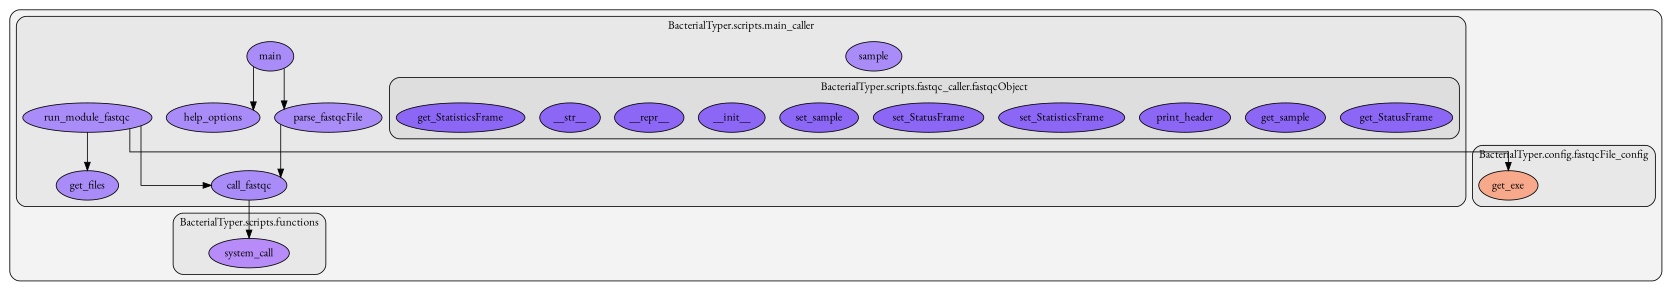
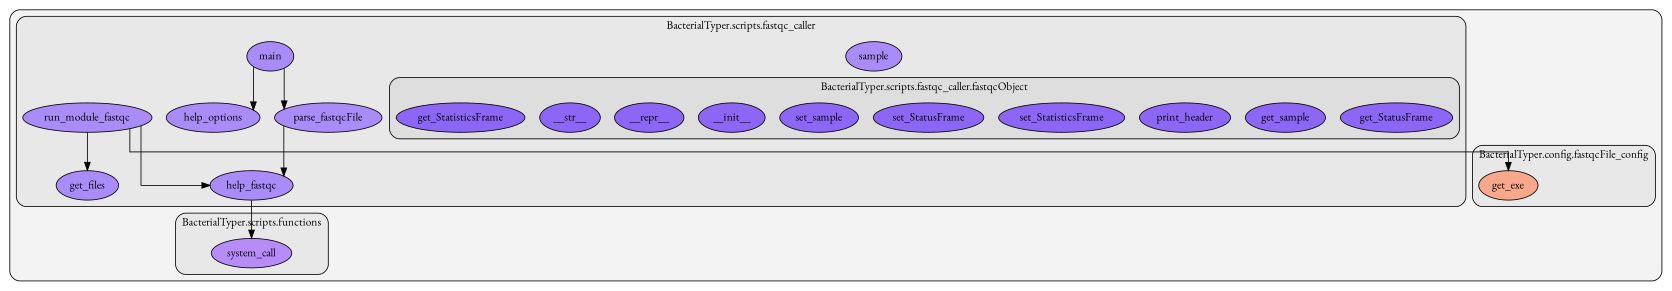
(741, 26) -> (741, 26)
(249, 185) -> (252, 185)
